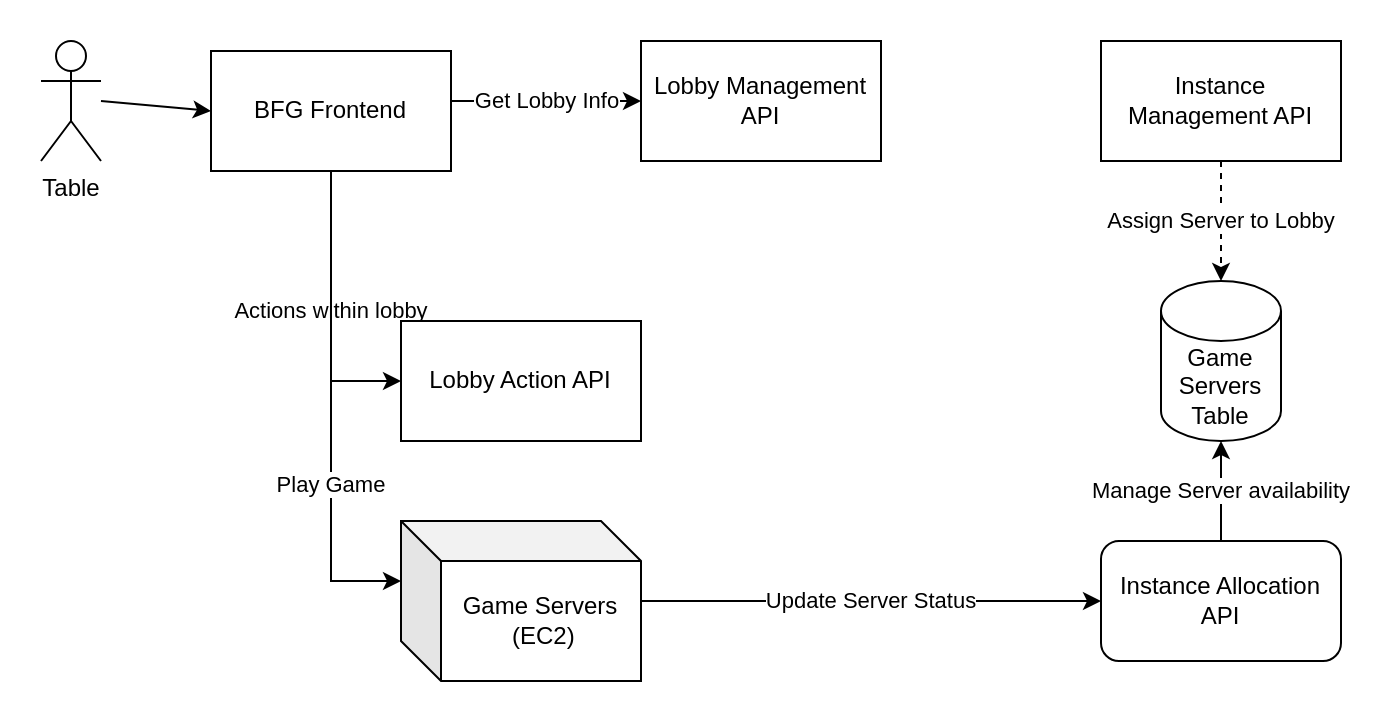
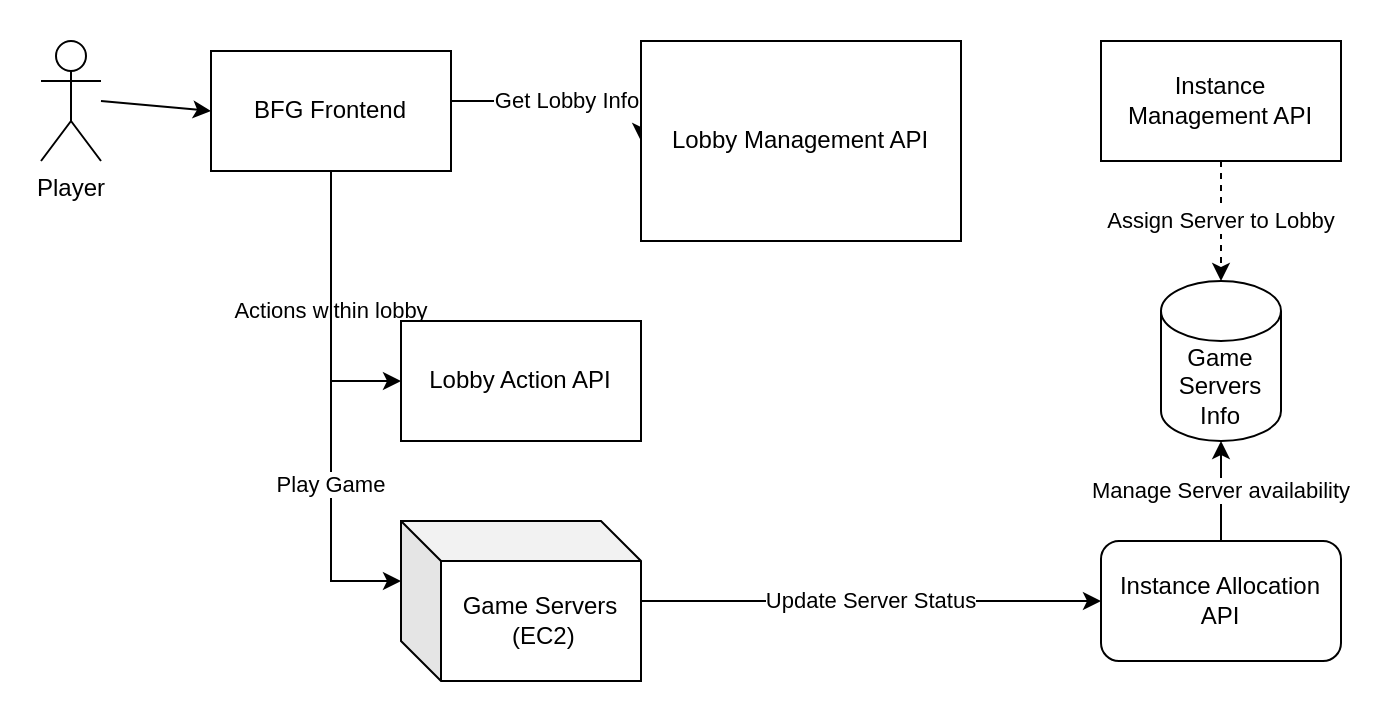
(761, 101) -> (801, 141)
(72, 189) -> (72, 189)
(1221, 387) -> (1221, 387)
